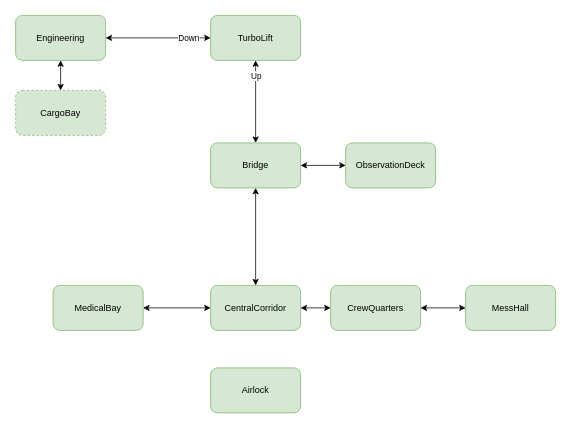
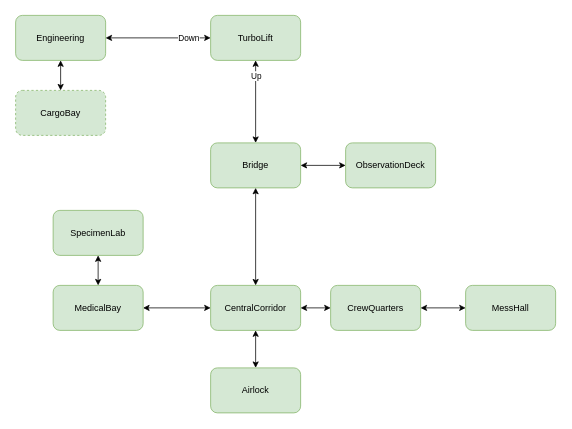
none -> (98, 233)
none -> (98, 279)
none -> (255, 350)
